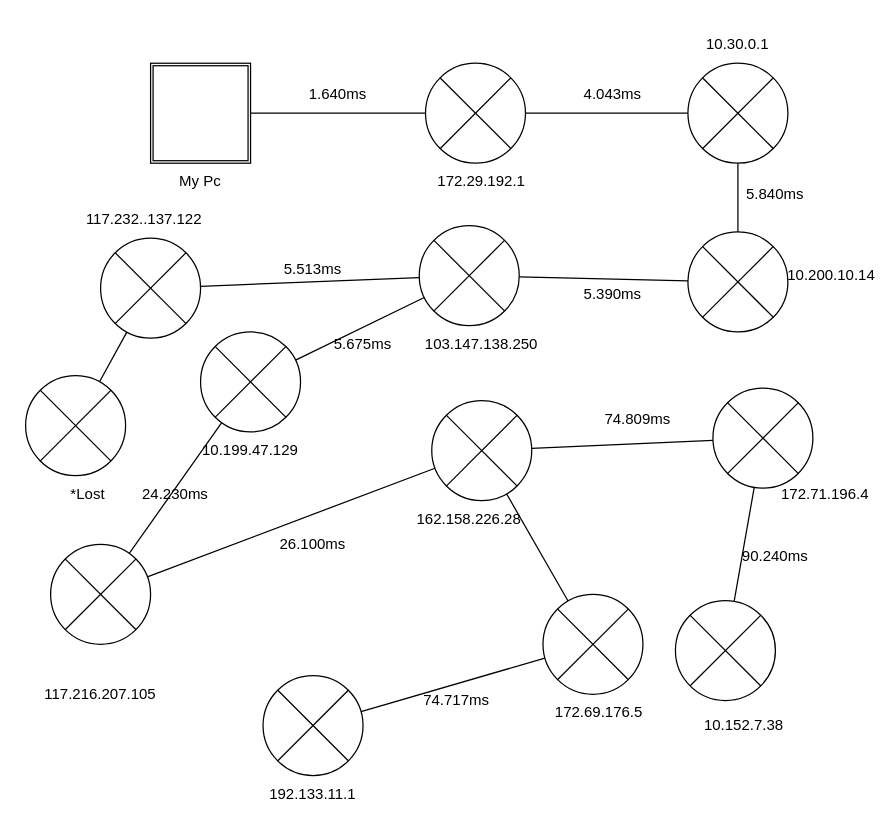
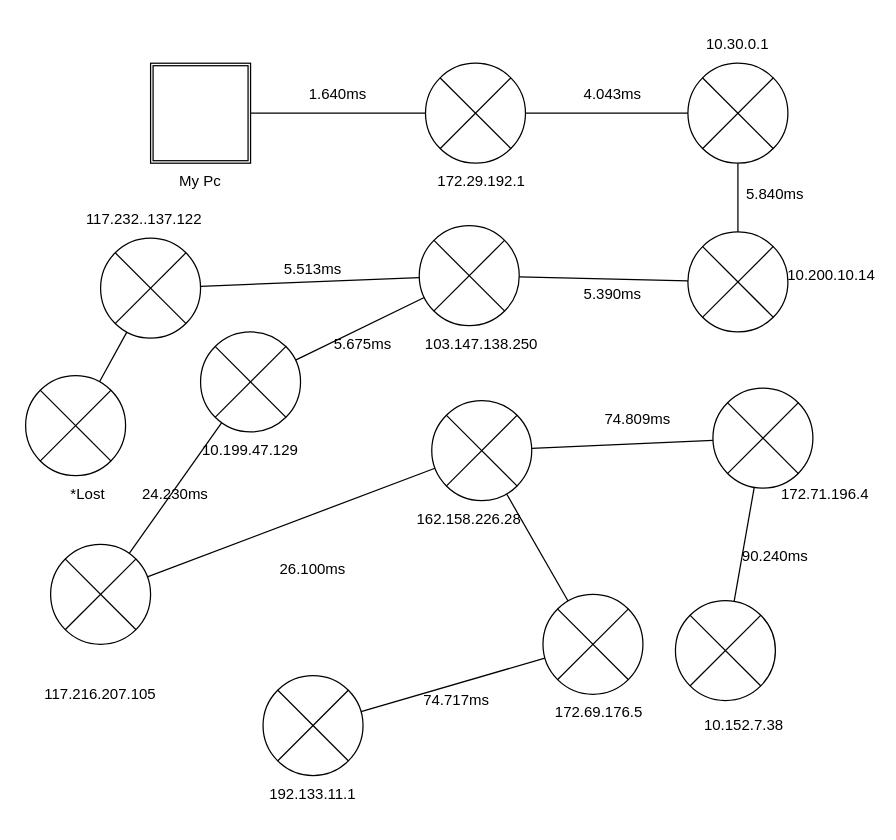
(313, 544) -> (313, 569)
